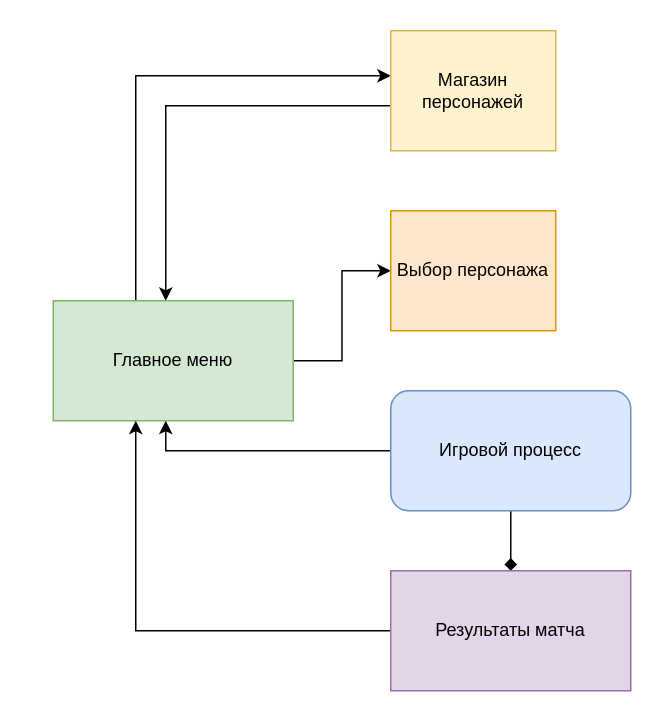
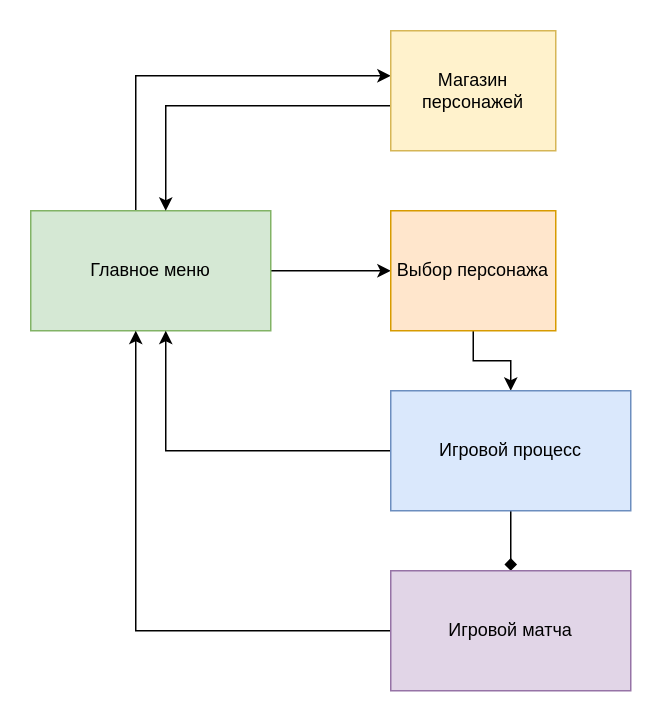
(173, 361) -> (151, 271)
none -> (486, 361)
(511, 451) -> (511, 451)
(511, 631) -> (511, 631)
